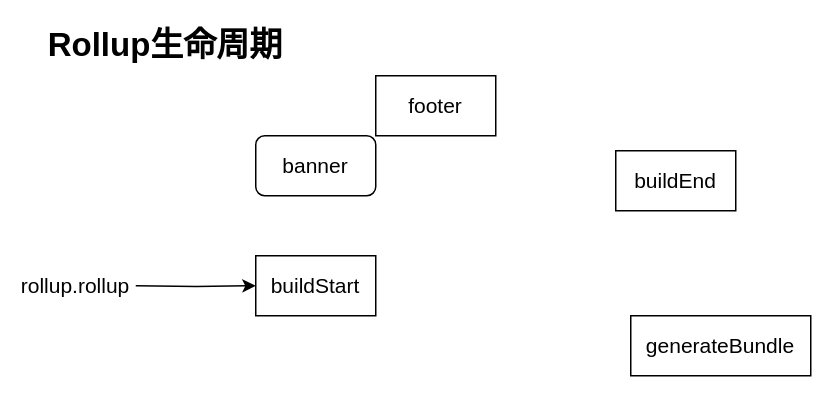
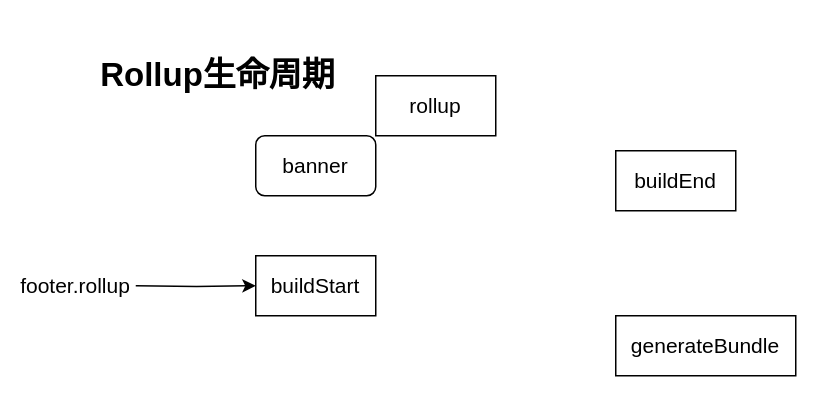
(166, 46) -> (218, 76)
(436, 106) -> (436, 106)
(76, 286) -> (76, 286)
(721, 346) -> (706, 346)
